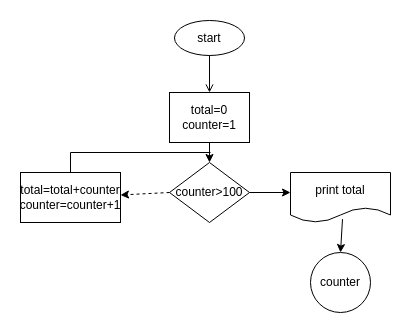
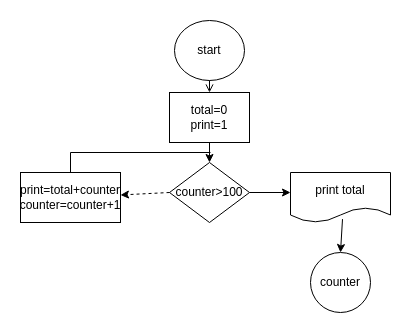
(210, 38) -> (210, 51)
(210, 118) -> (210, 118)
(71, 198) -> (71, 198)
